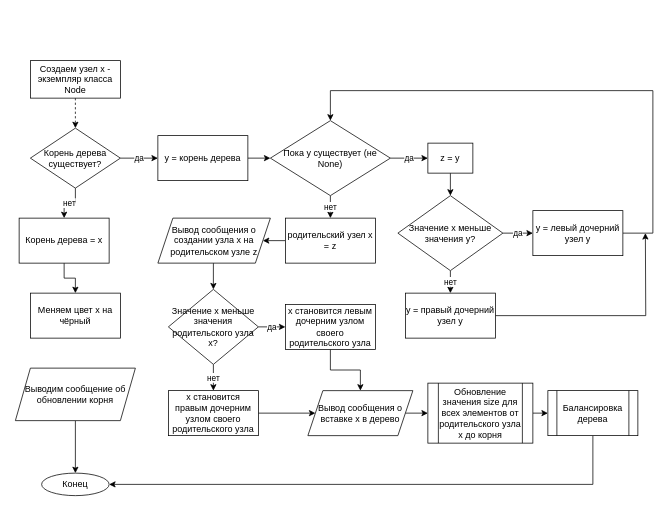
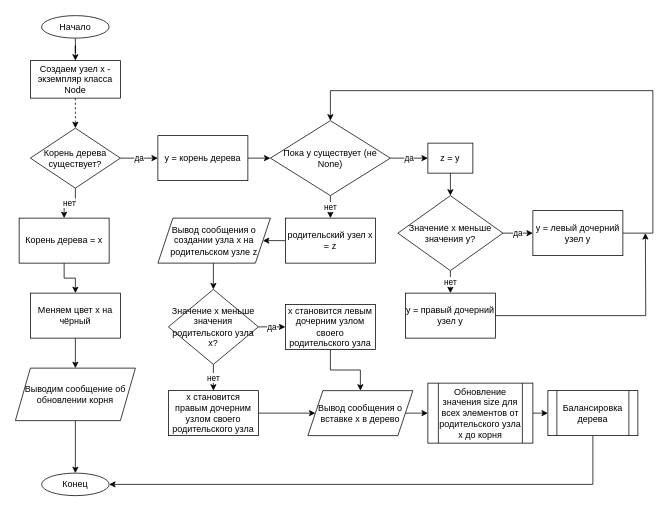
none -> (75, 27)
none -> (75, 52)
none -> (75, 350)
